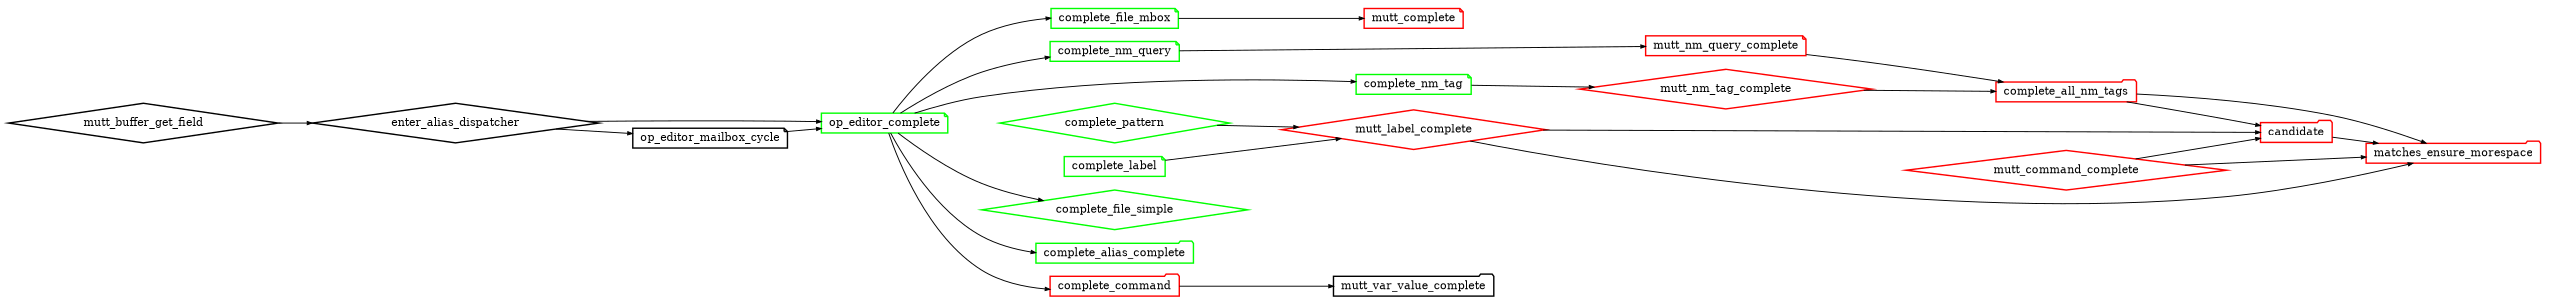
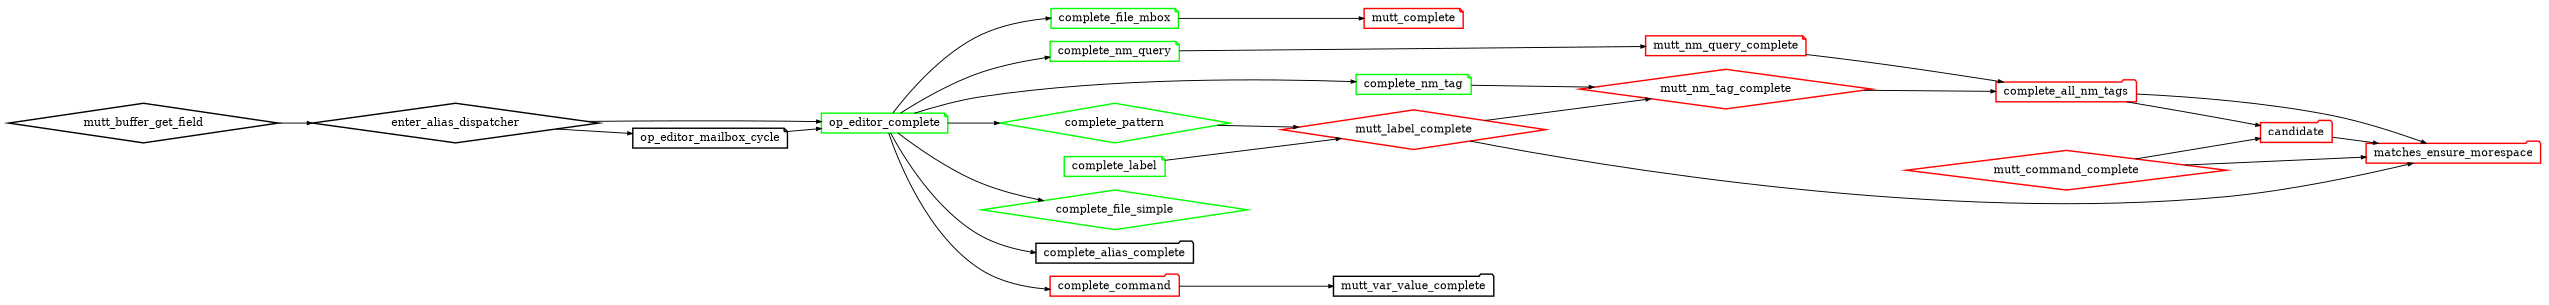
none -> (971, 123)
(1899, 131) -> (1565, 110)
(1115, 253) -> (1115, 253)
